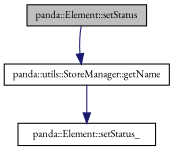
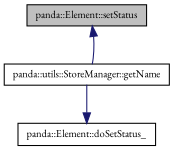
(80, 40) -> (94, 50)
(87, 134) -> (87, 134)
